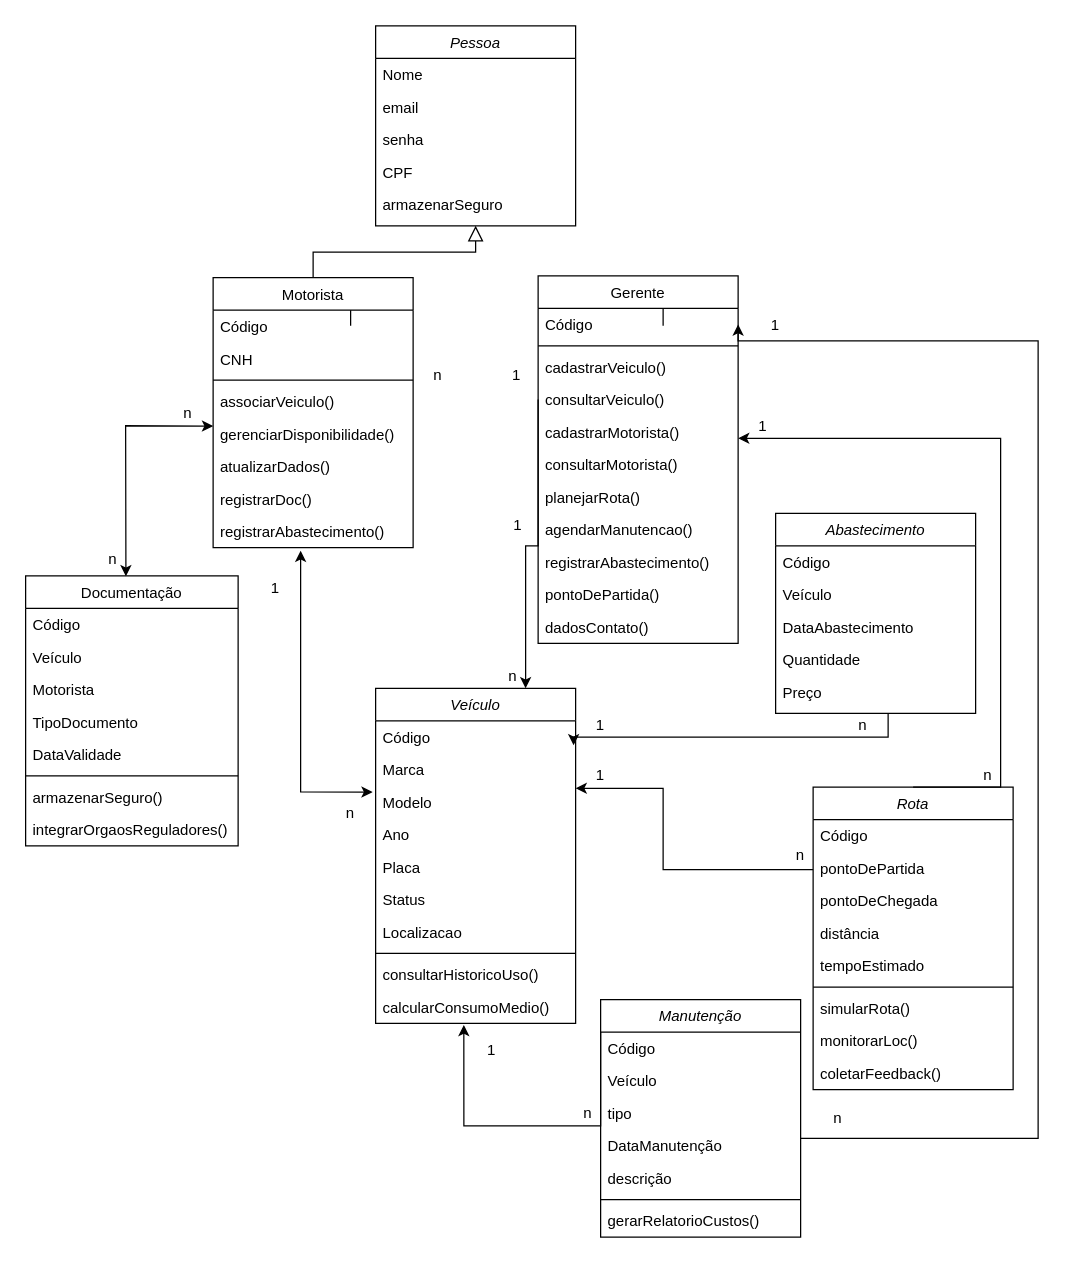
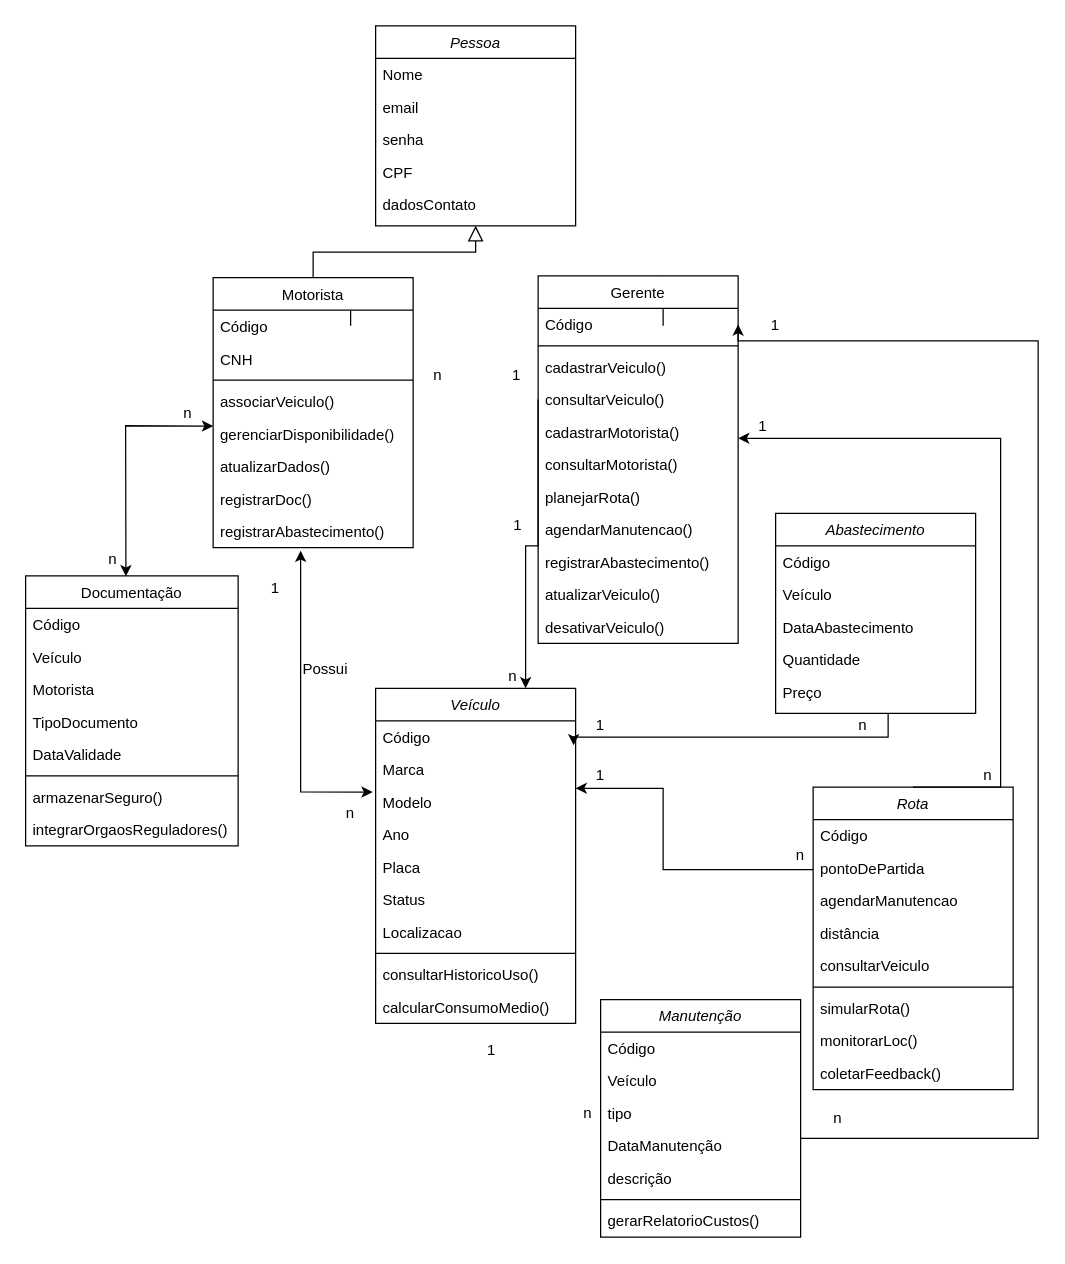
(446, 205) -> (433, 205)
(610, 595) -> (613, 595)
(604, 628) -> (615, 628)
none -> (326, 669)
(879, 901) -> (891, 901)
(873, 966) -> (881, 966)
(485, 1126) -> none
